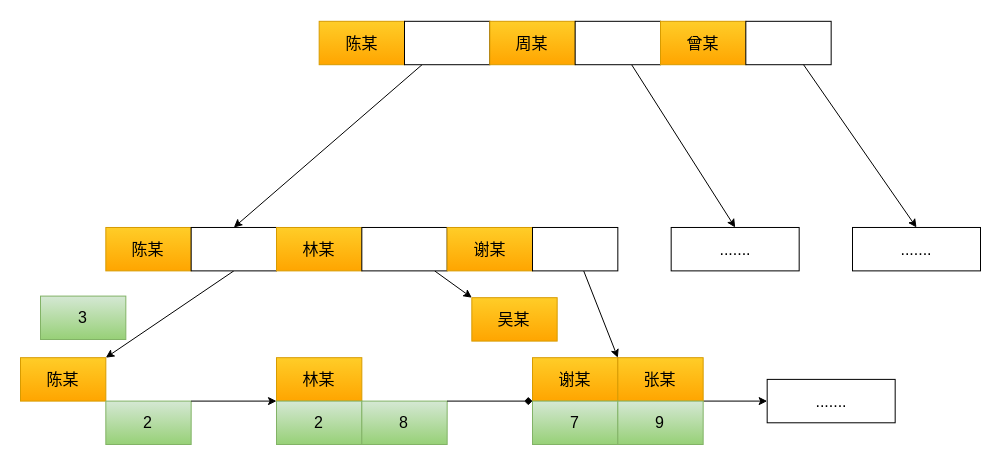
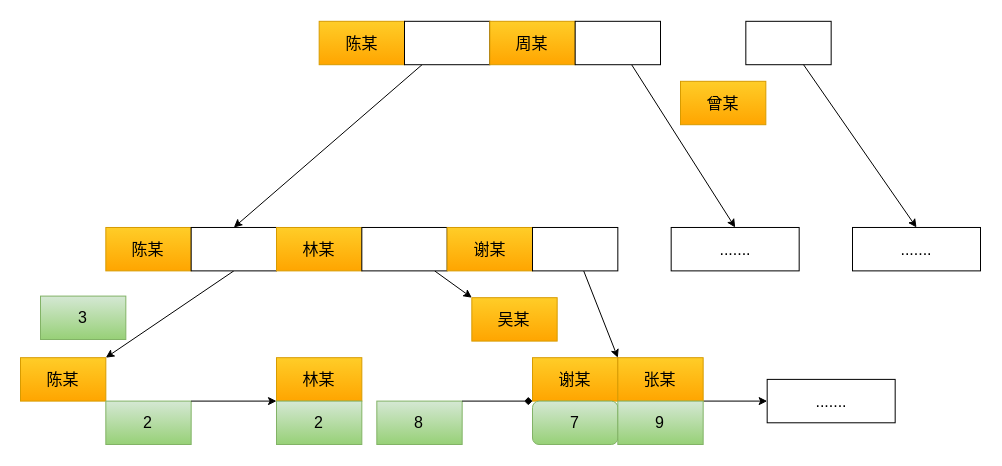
(703, 43) -> (723, 103)
(404, 423) -> (419, 423)
(575, 423) -> (575, 423)
